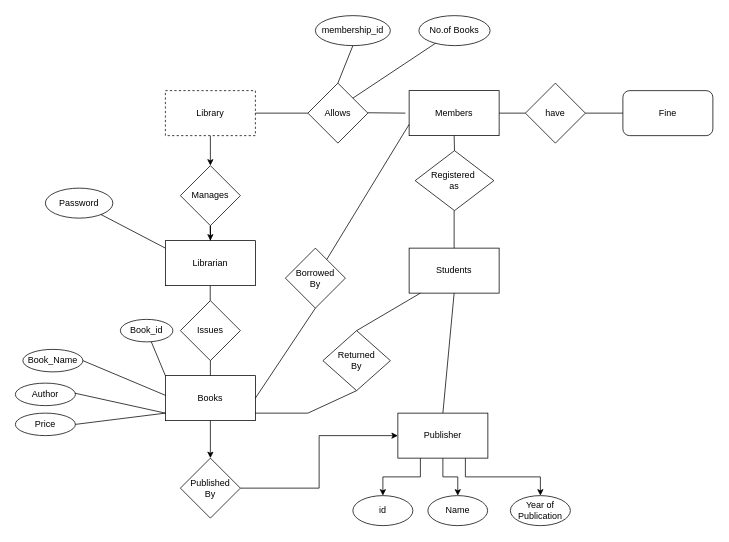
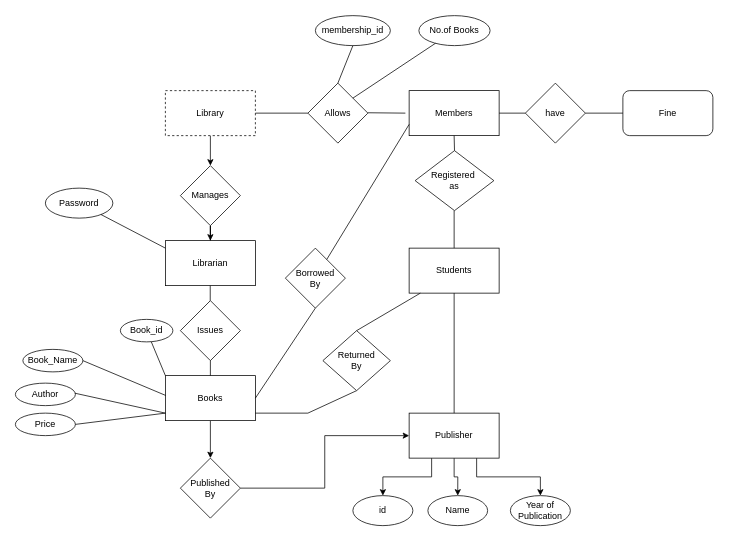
(443, 435) -> (454, 435)
